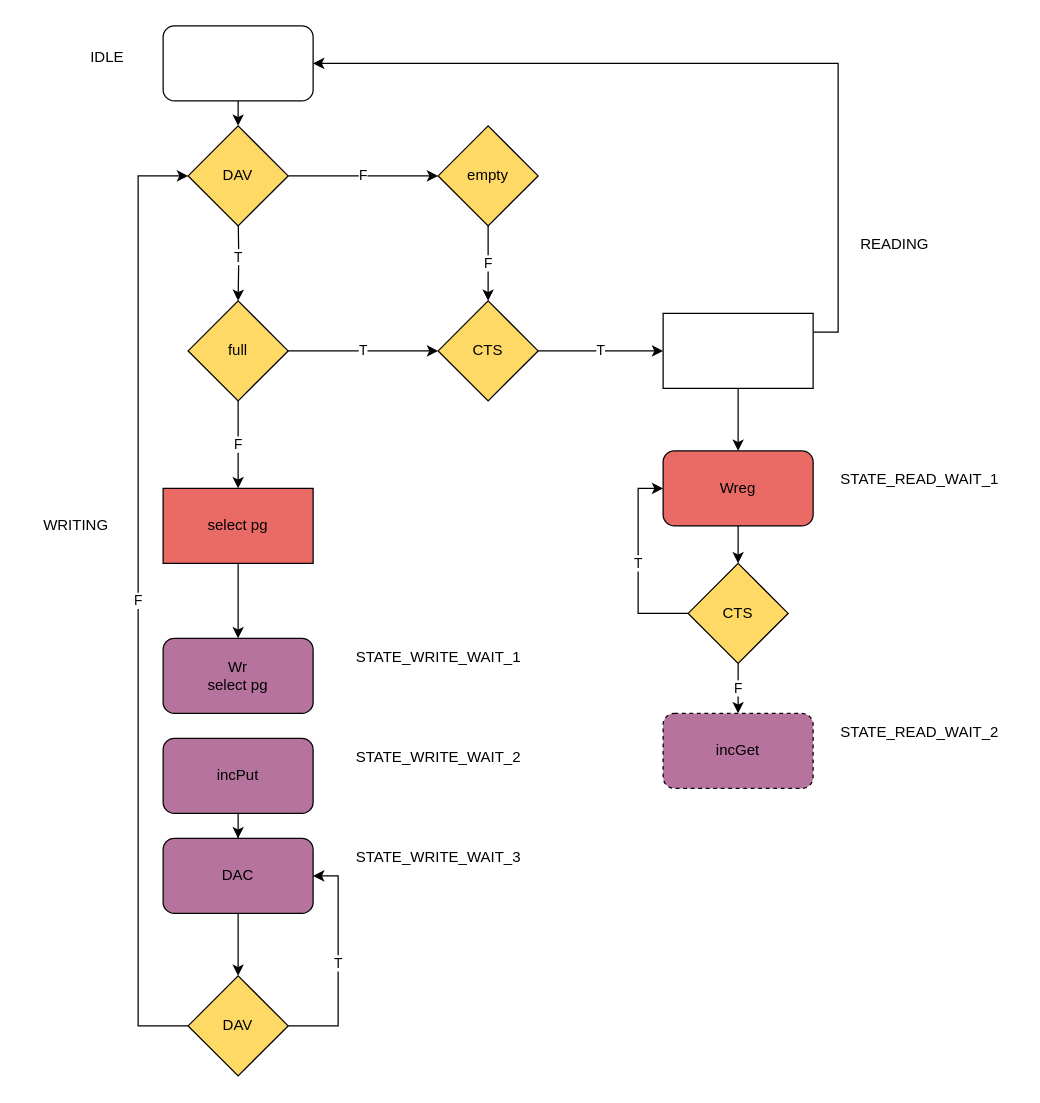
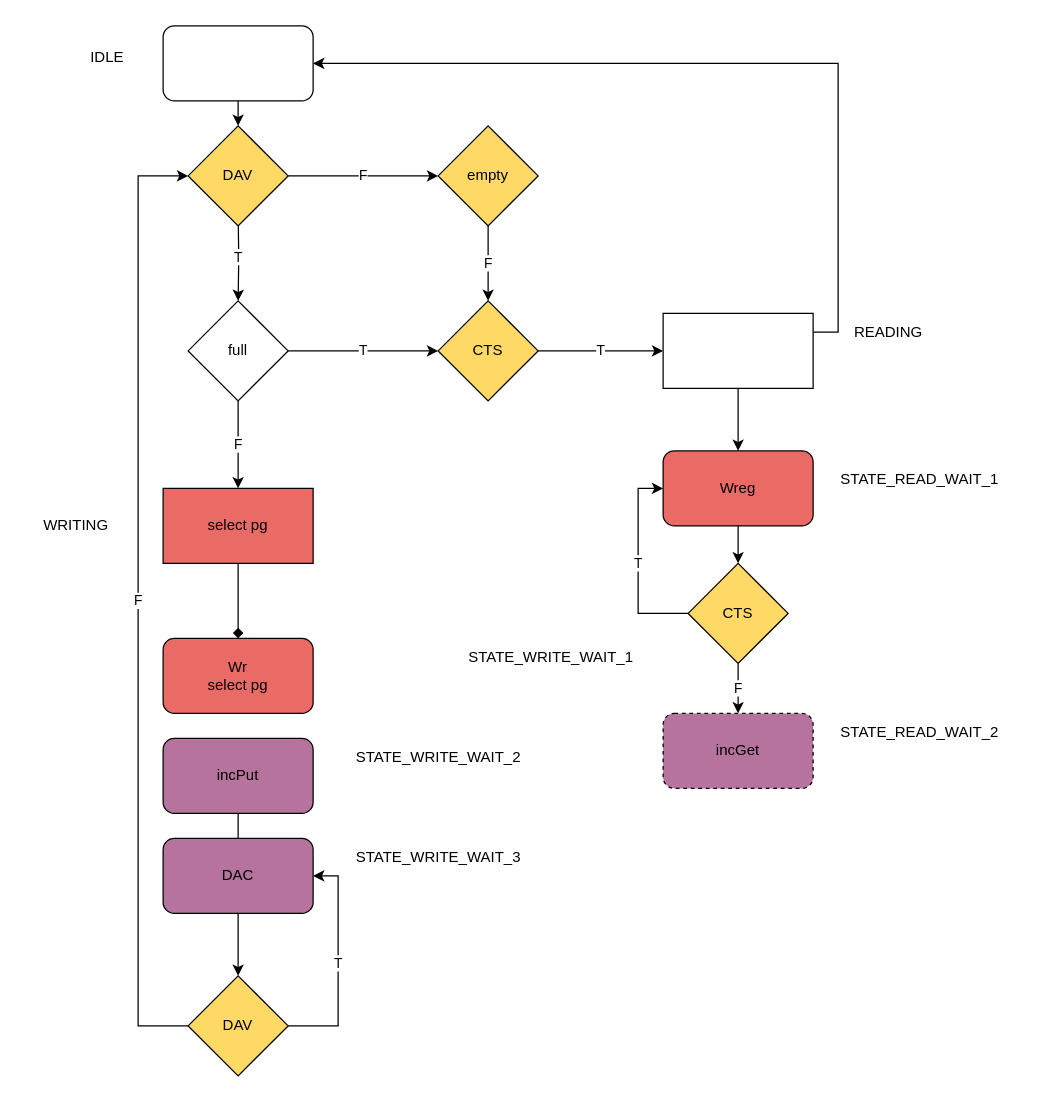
(894, 244) -> (888, 332)
(238, 351) -> (238, 351)
(238, 628) -> (238, 627)
(438, 657) -> (551, 657)
(238, 676) -> (238, 676)
(238, 828) -> (238, 831)
